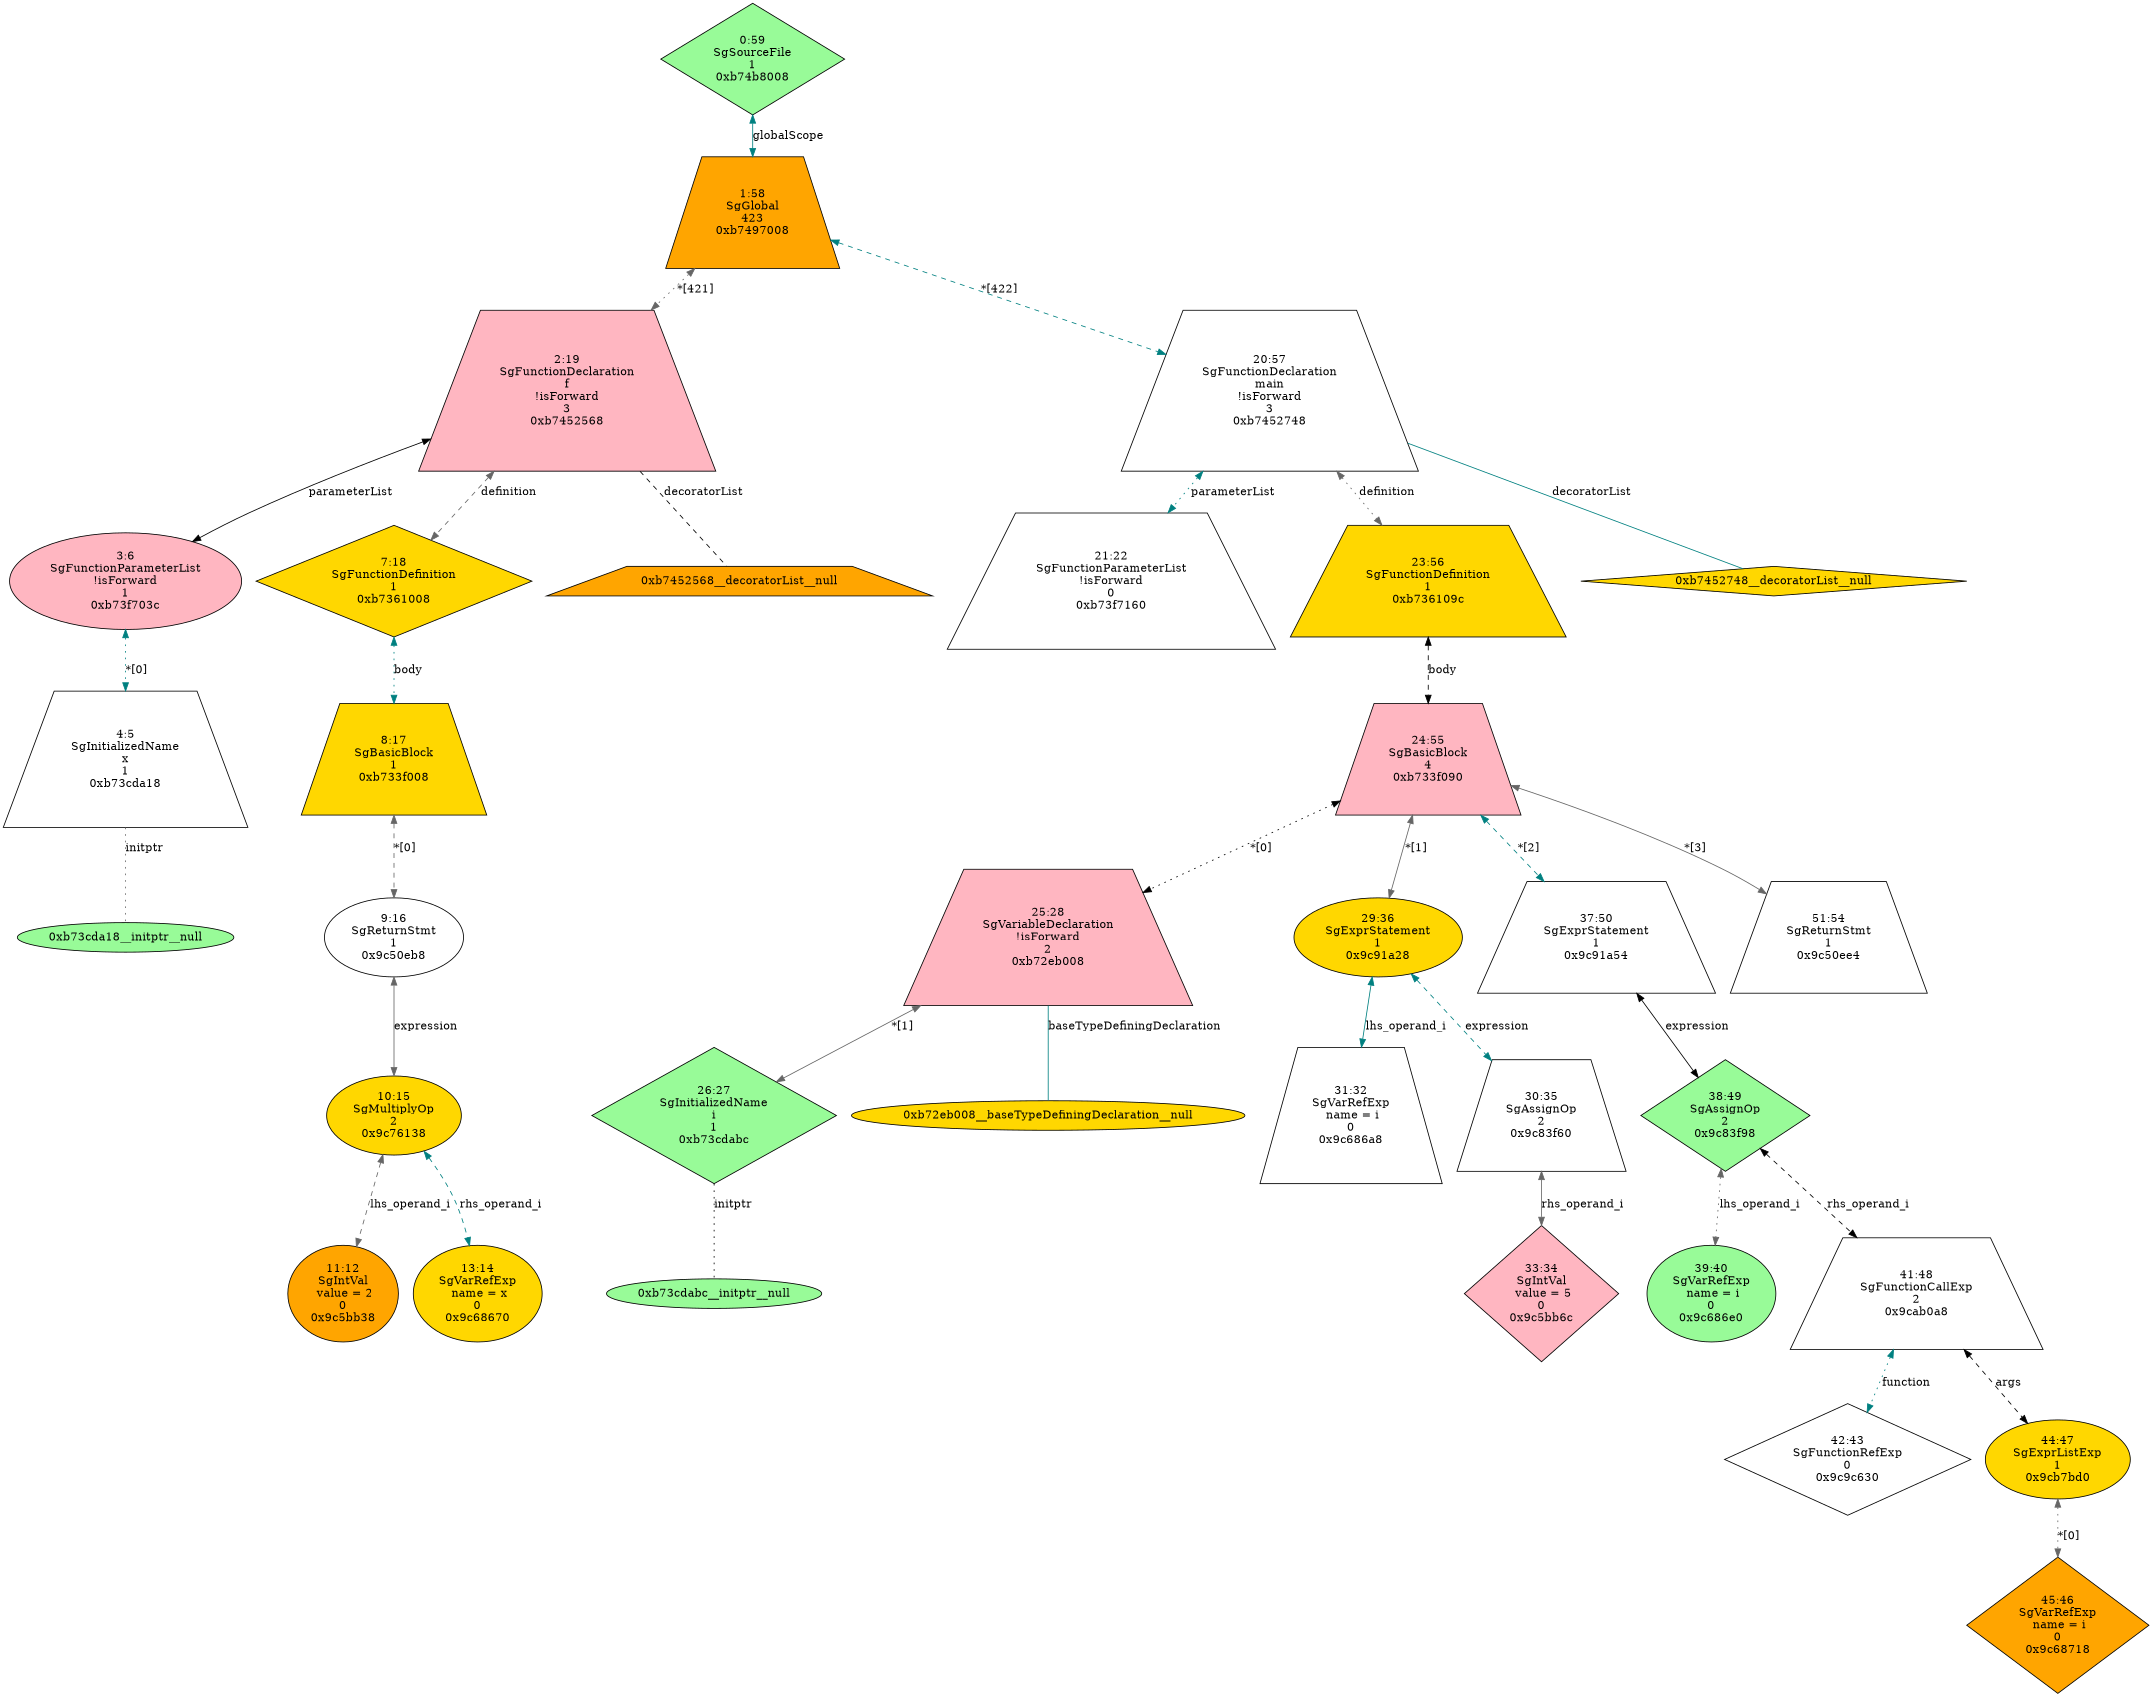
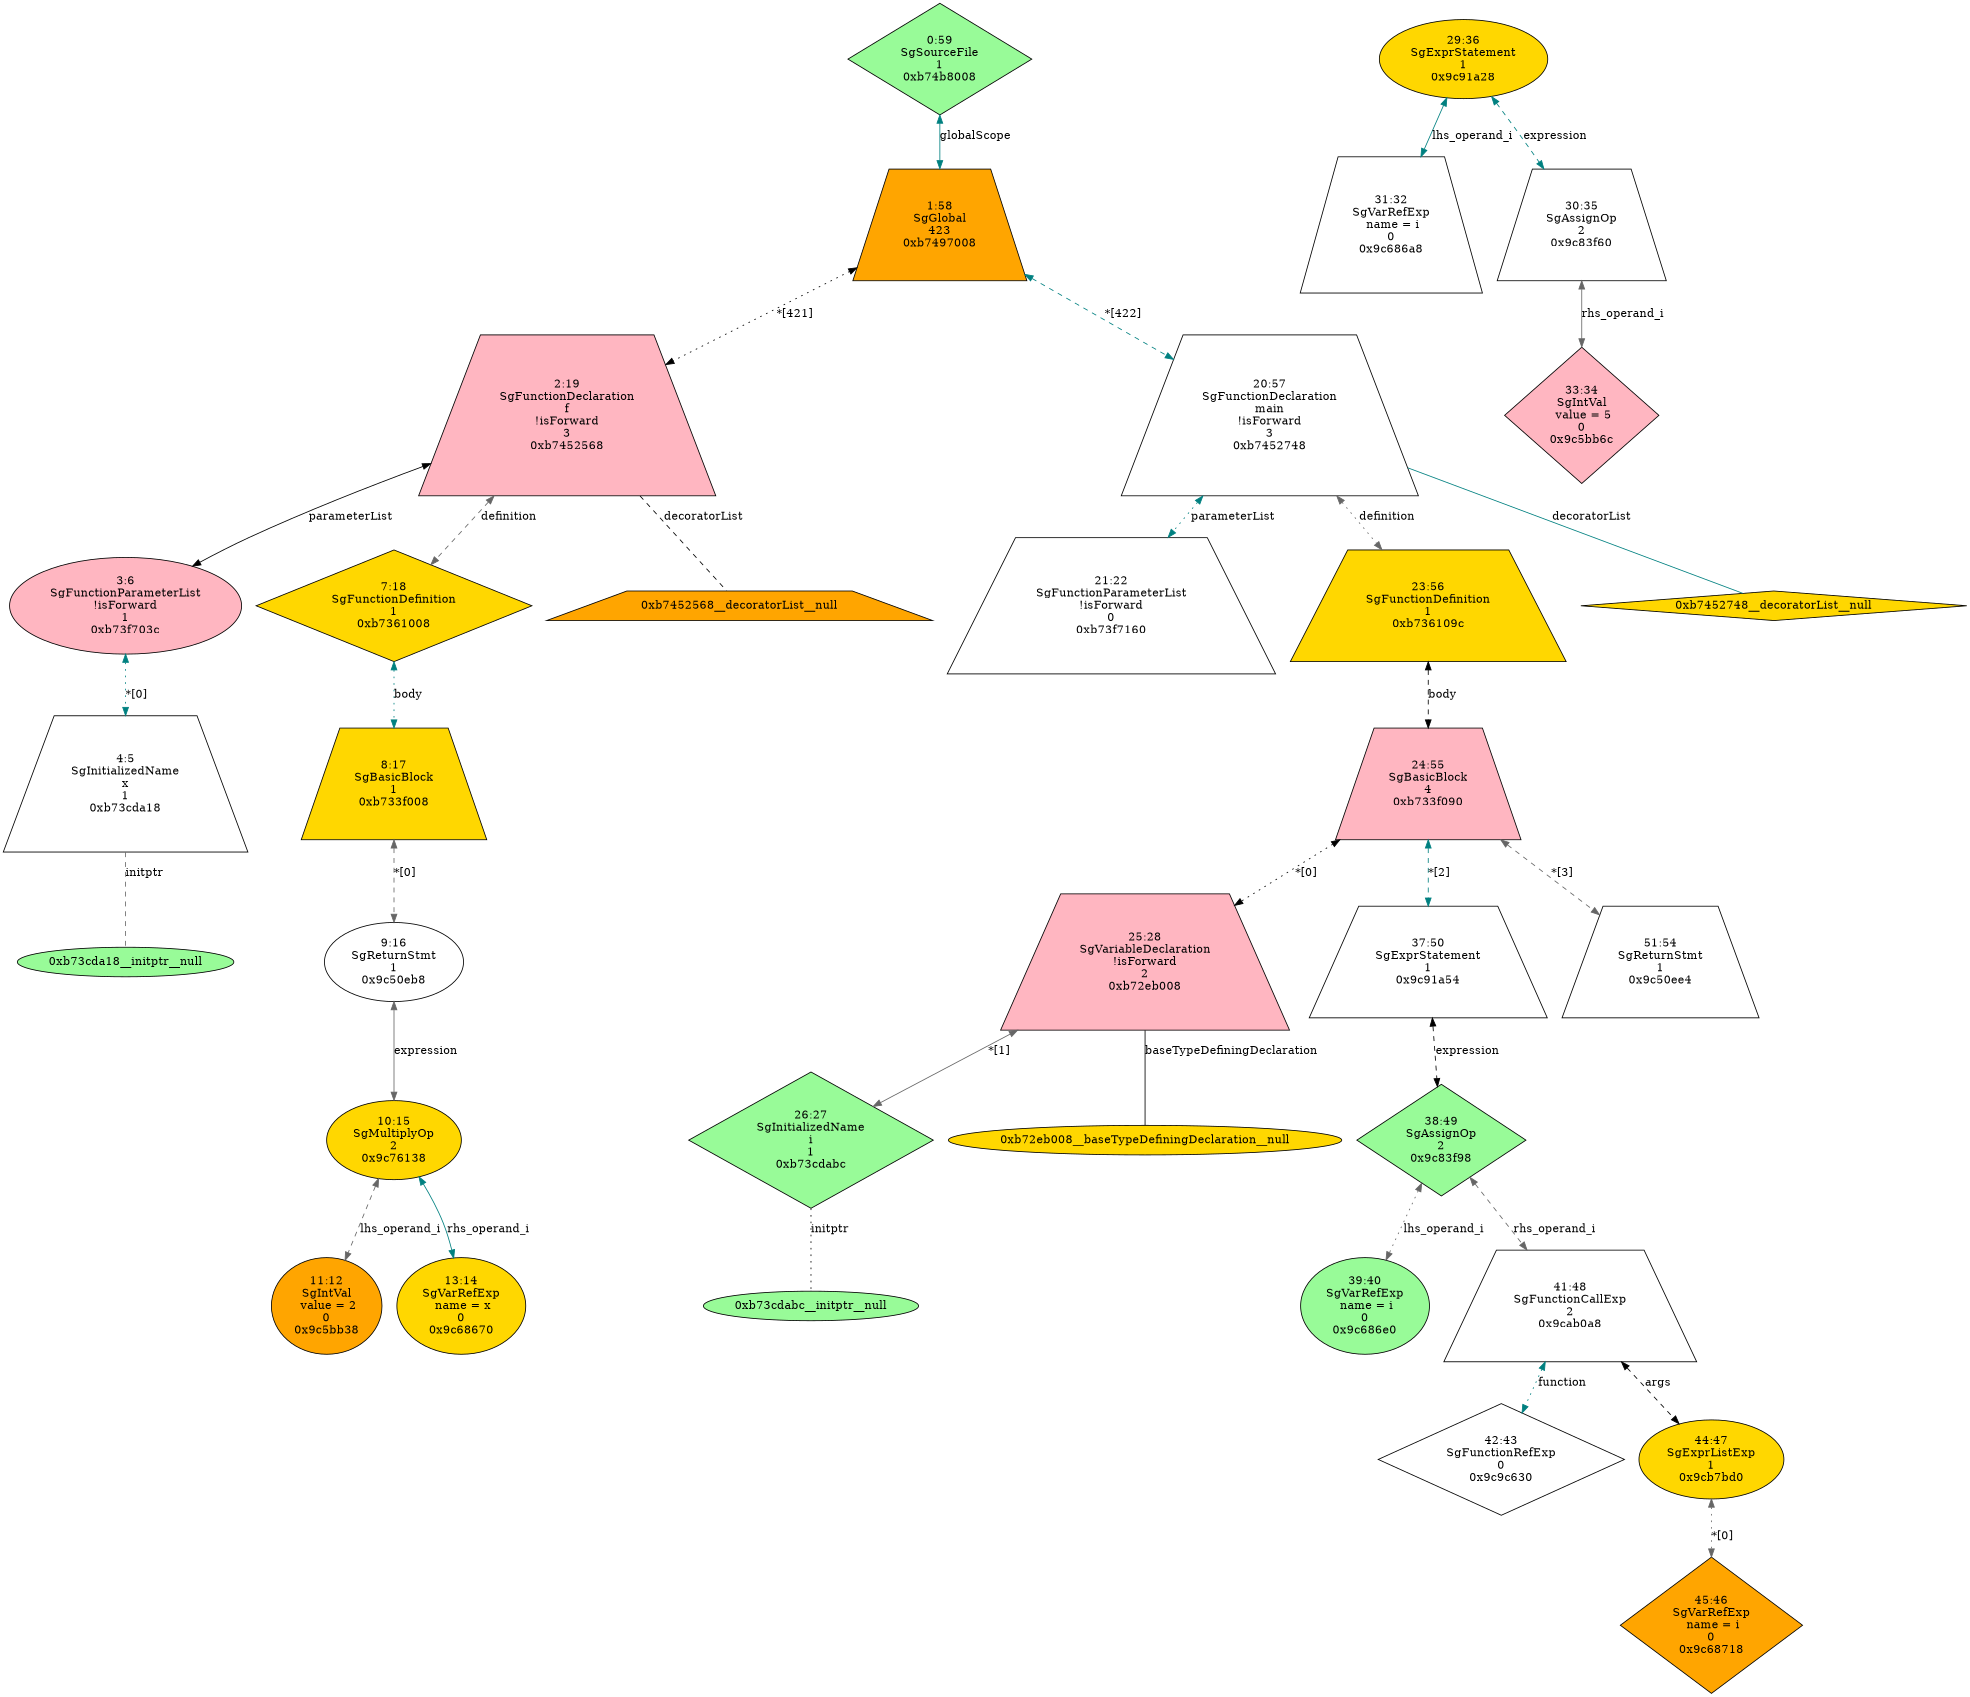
(673, 289) -> (761, 316)
(1641, 833) -> (1550, 877)
(1401, 857) -> none
(126, 875) -> (126, 900)
(1668, 1035) -> (1435, 1052)
(1048, 1053) -> (1145, 1078)
(1809, 1193) -> (1499, 1214)
(453, 1196) -> (440, 1216)
